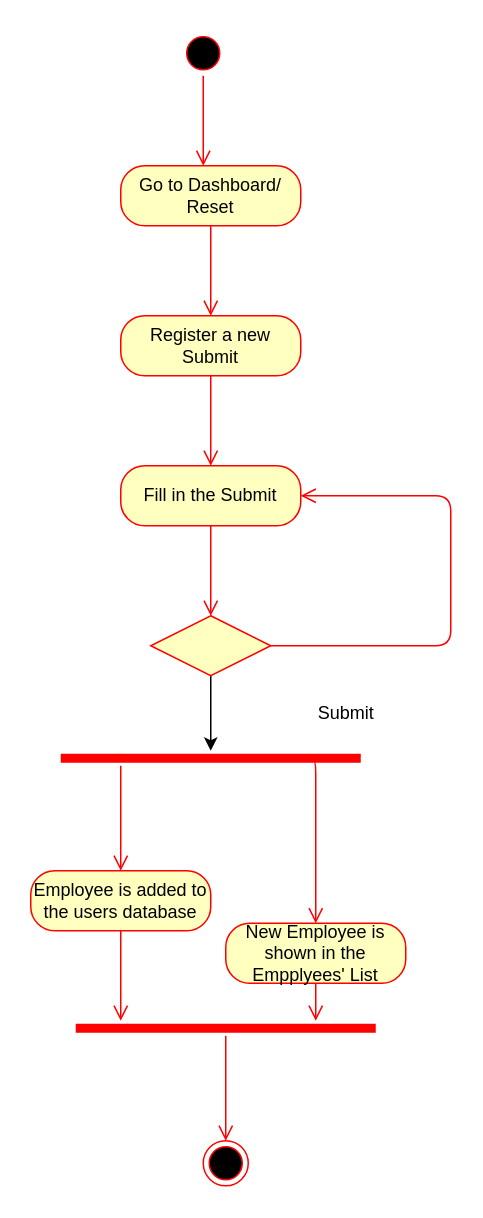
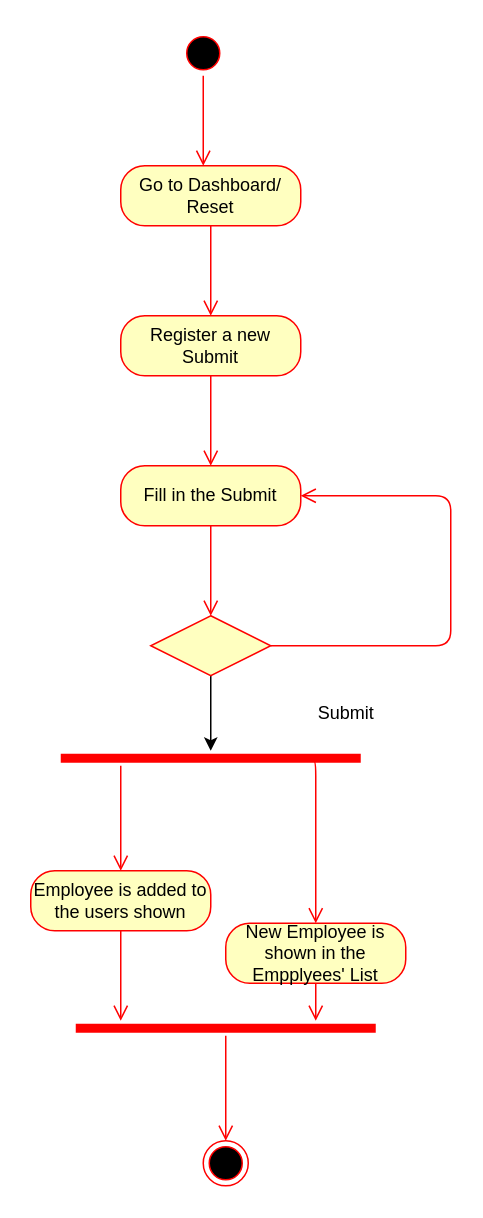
(121, 901) -> (121, 901)
